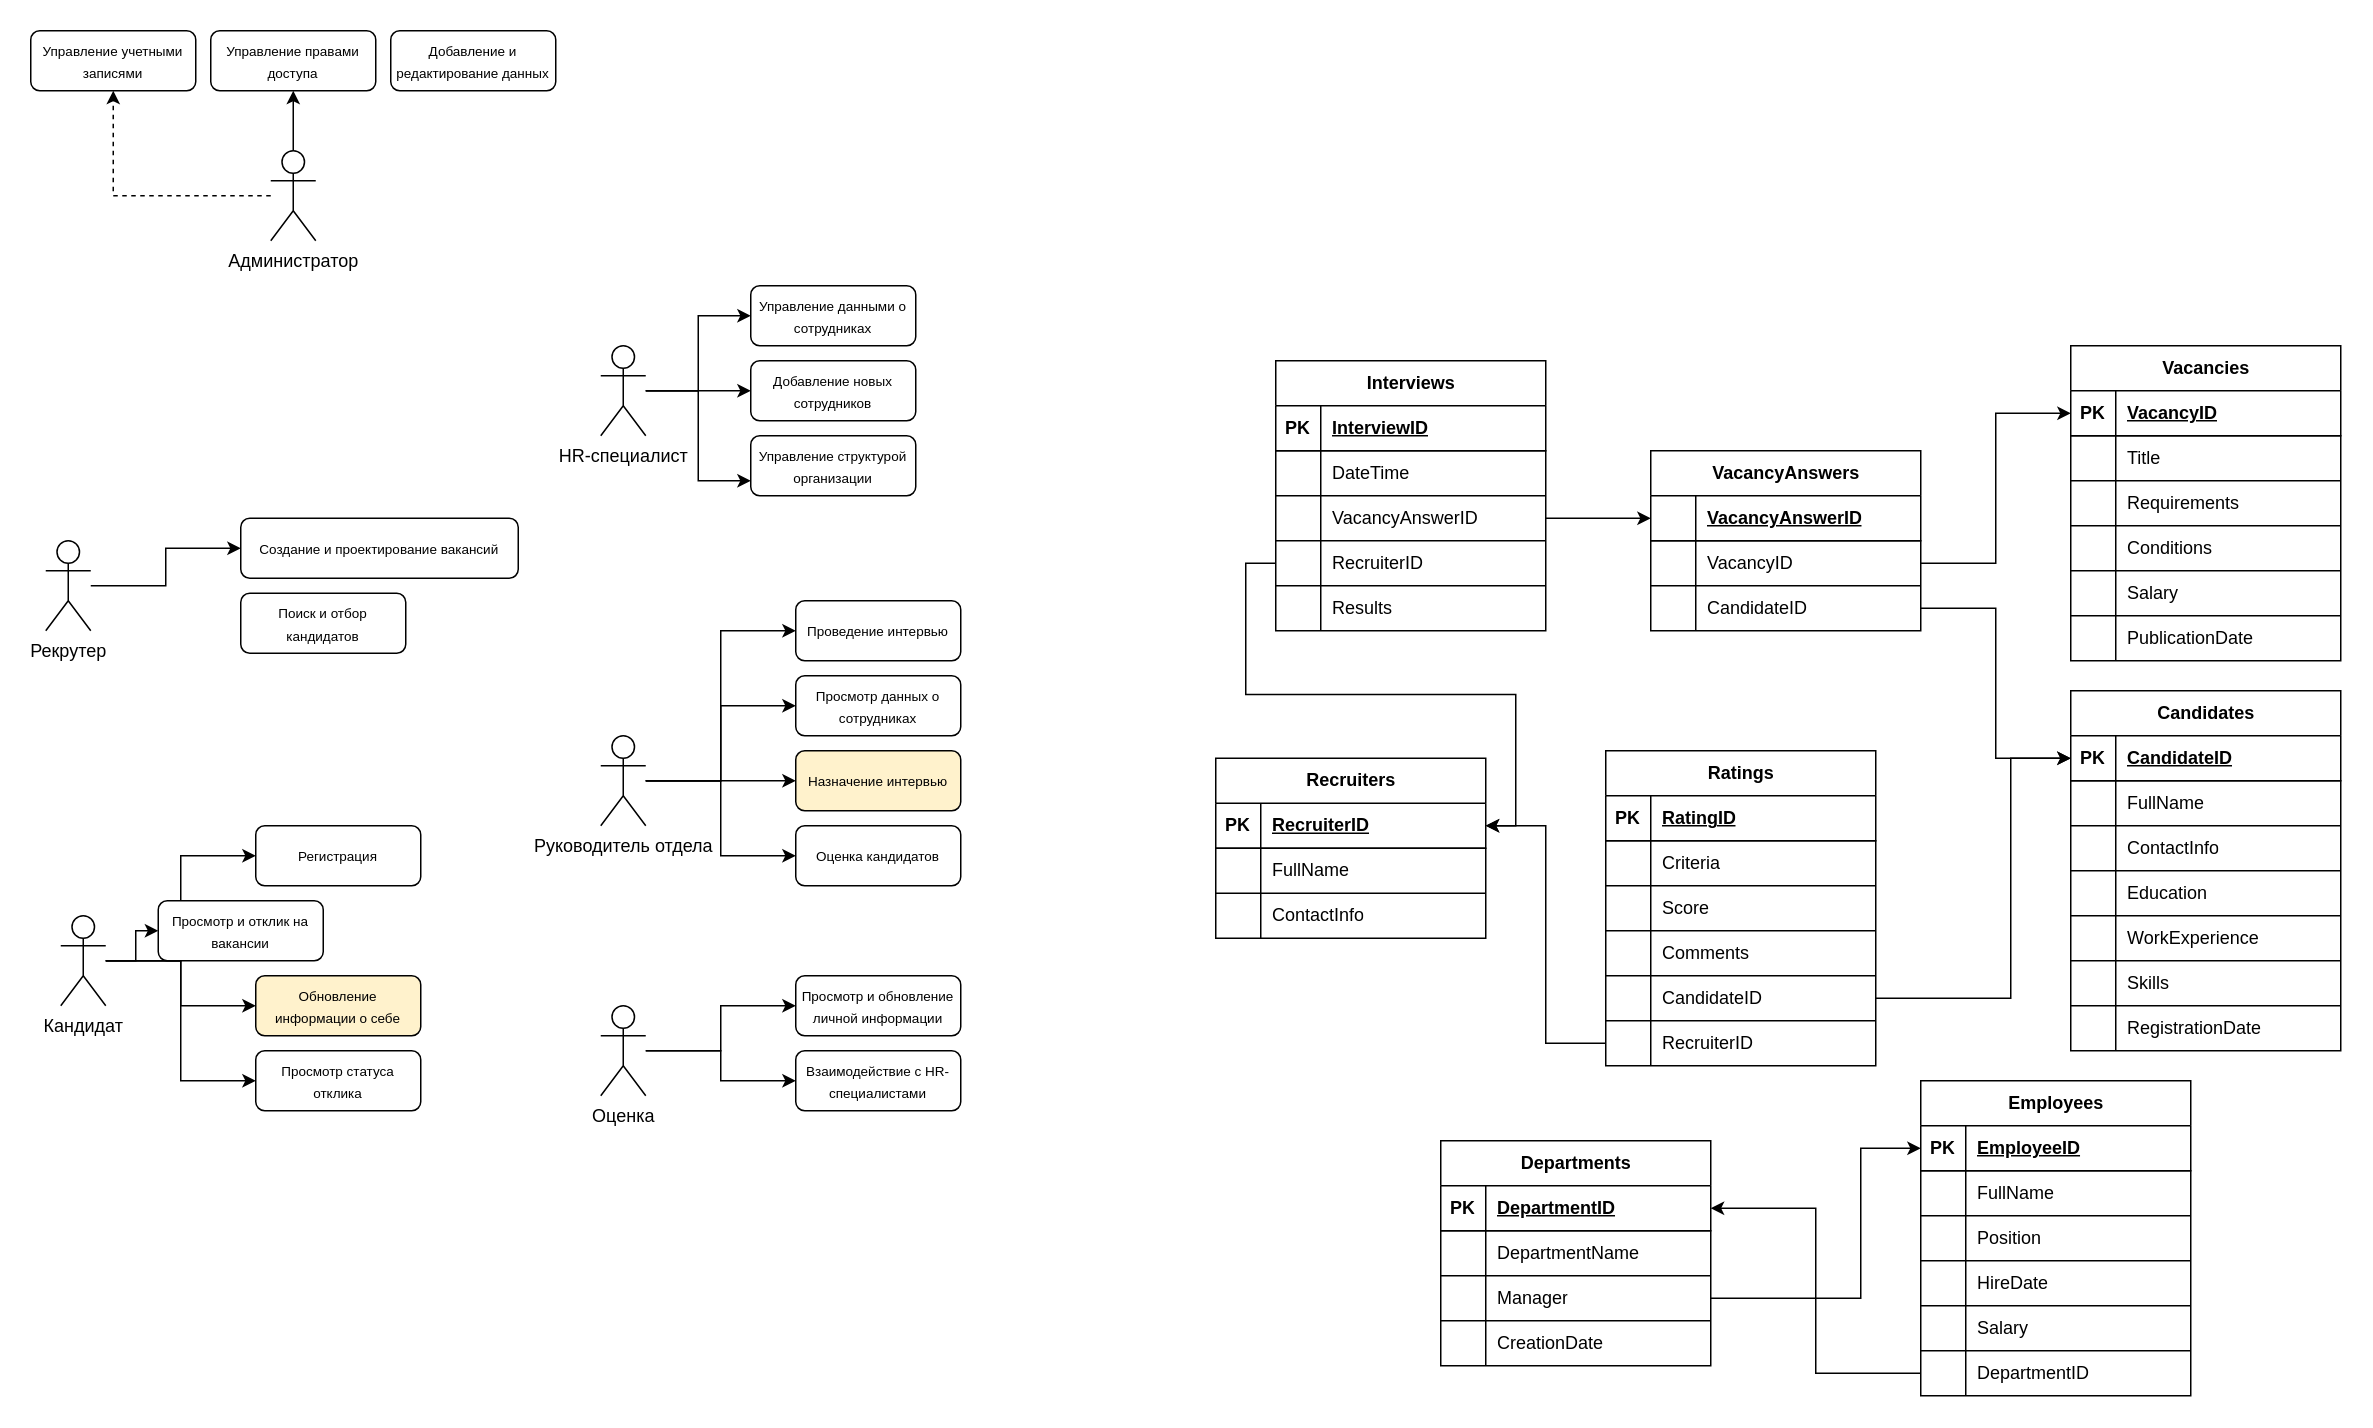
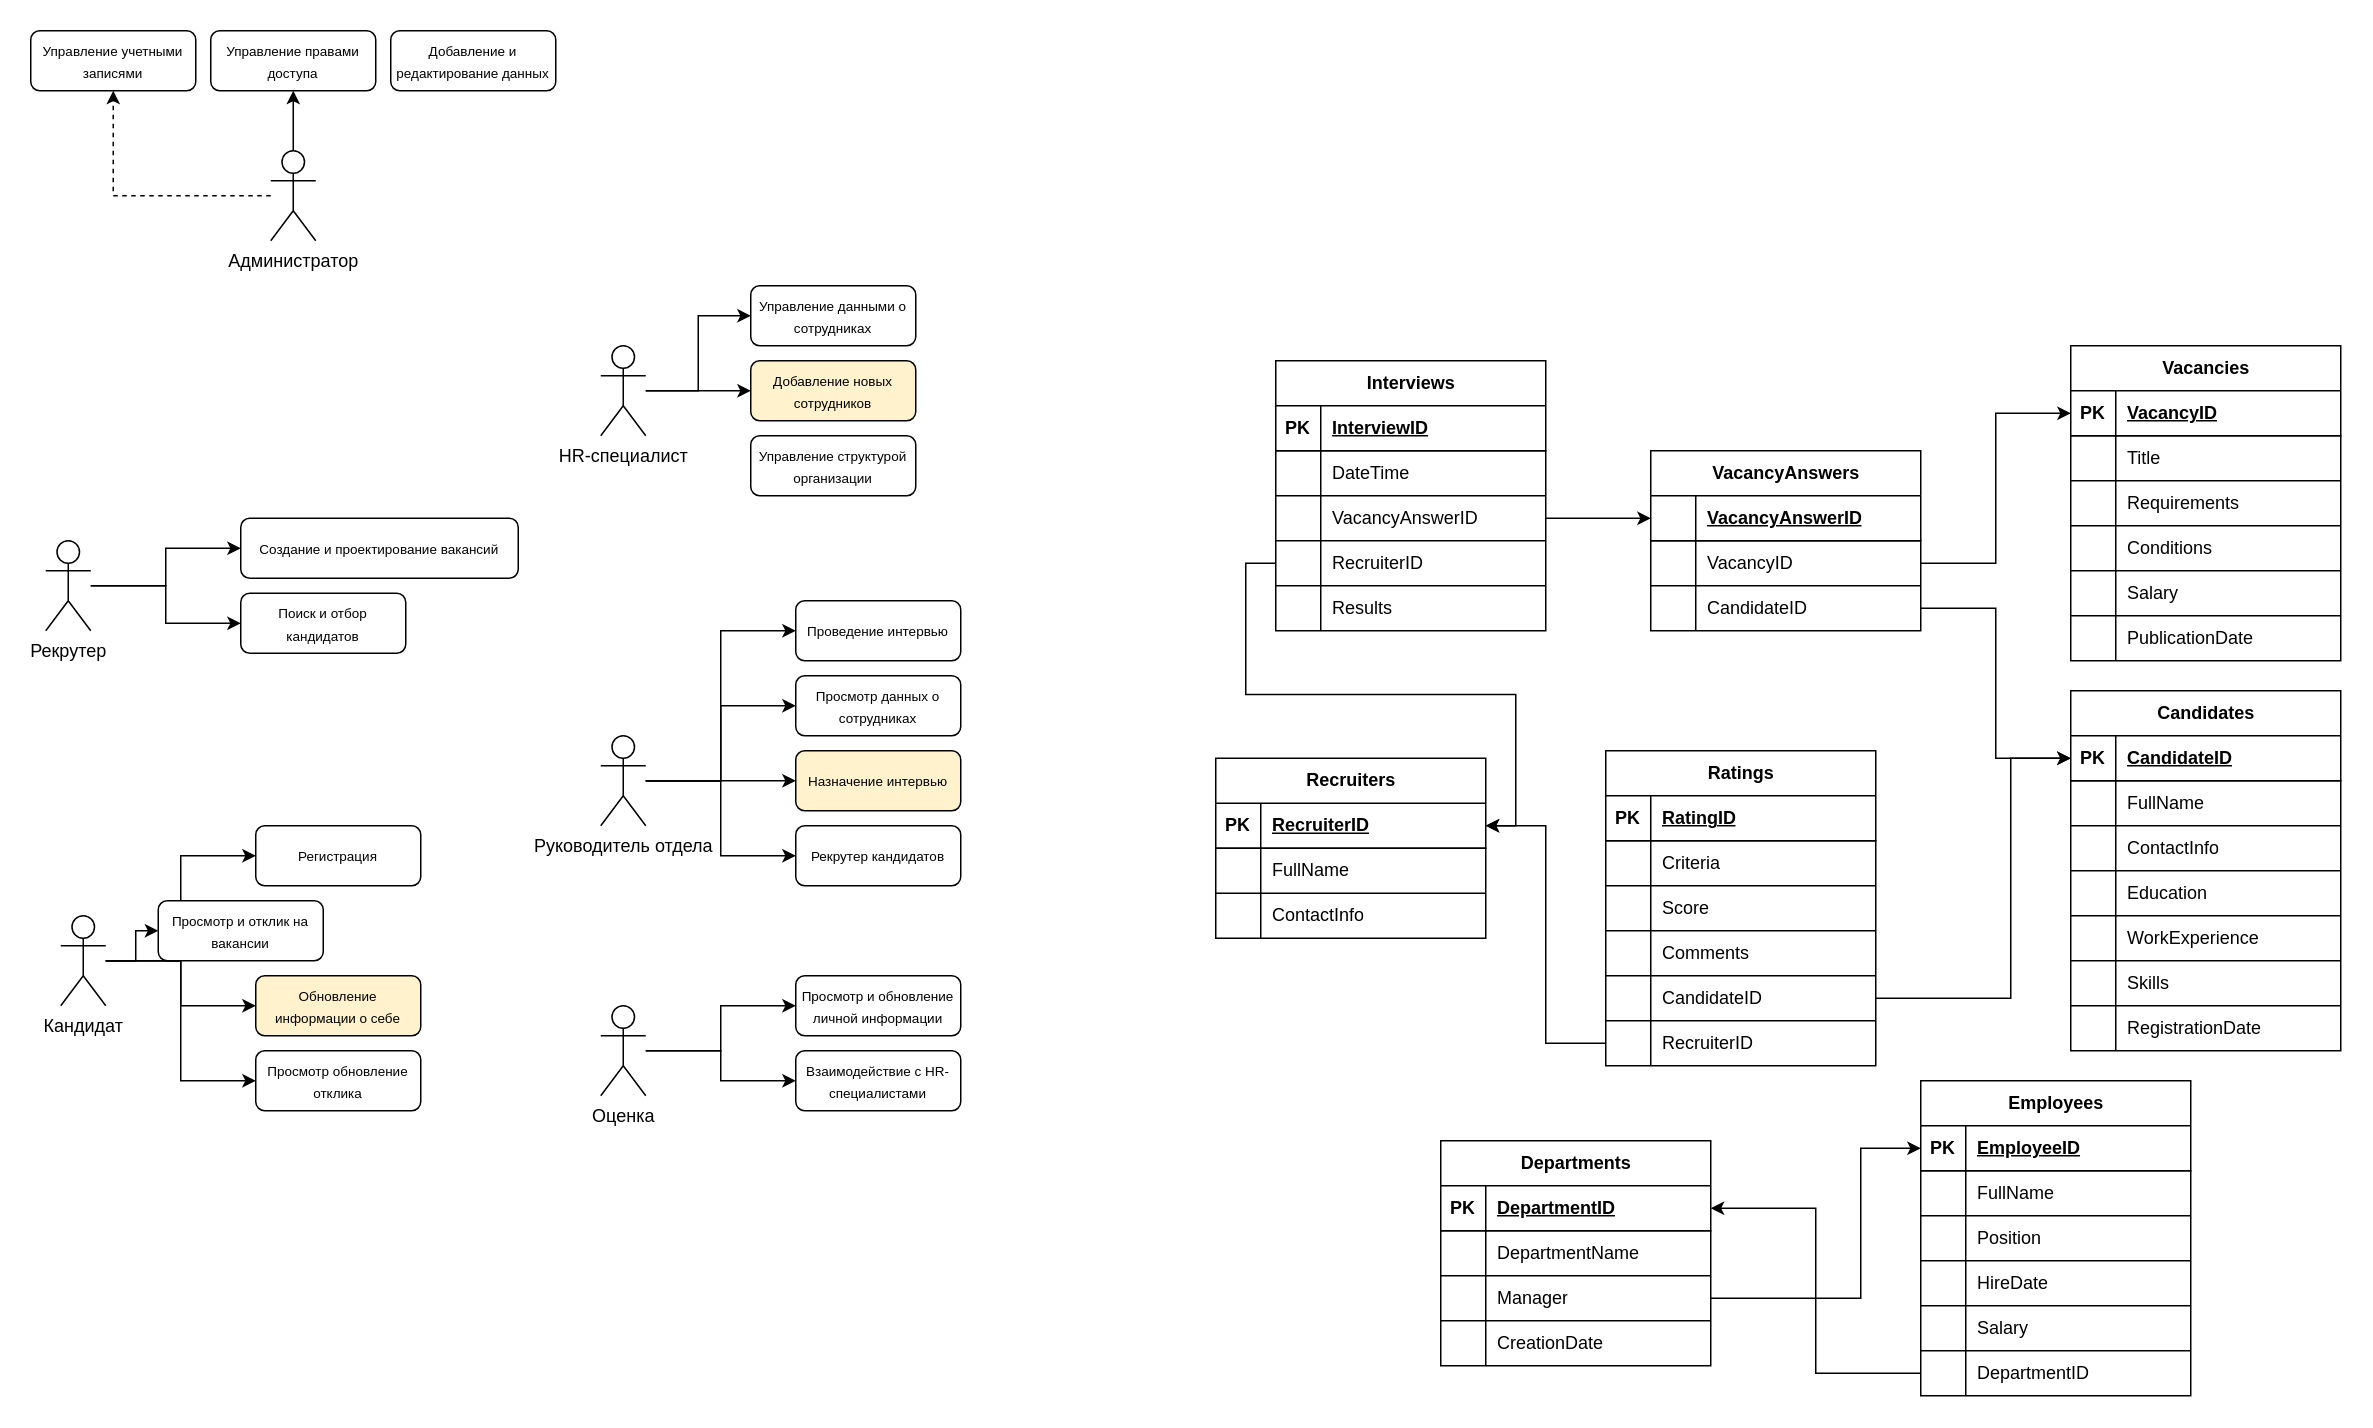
(833, 391) -> (833, 391)
(698, 458) -> none
none -> (180, 623)
(878, 856) -> (878, 856)
(338, 1081) -> (338, 1081)
